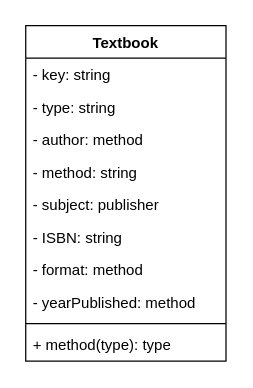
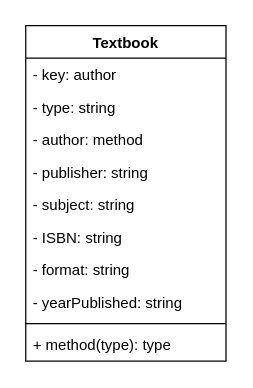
(80, 76) -> (82, 76)
(93, 173) -> (101, 173)
(107, 206) -> (97, 206)
(94, 271) -> (93, 271)
(120, 303) -> (118, 303)
